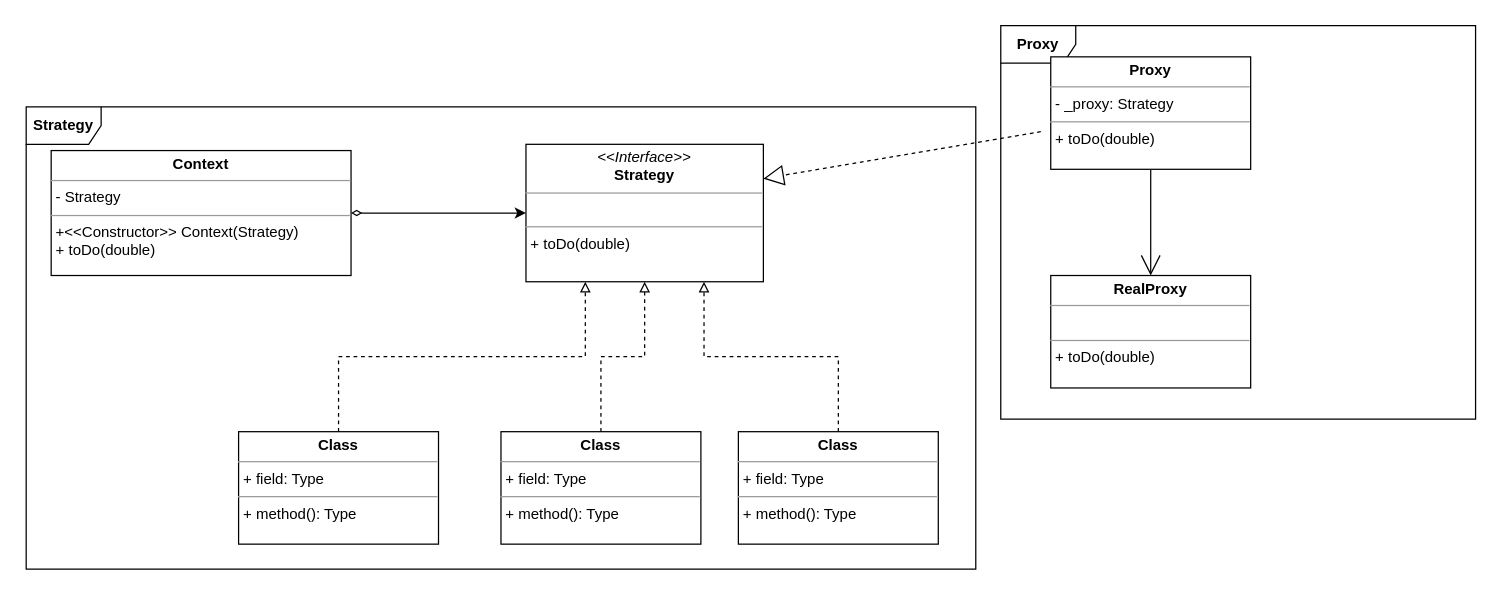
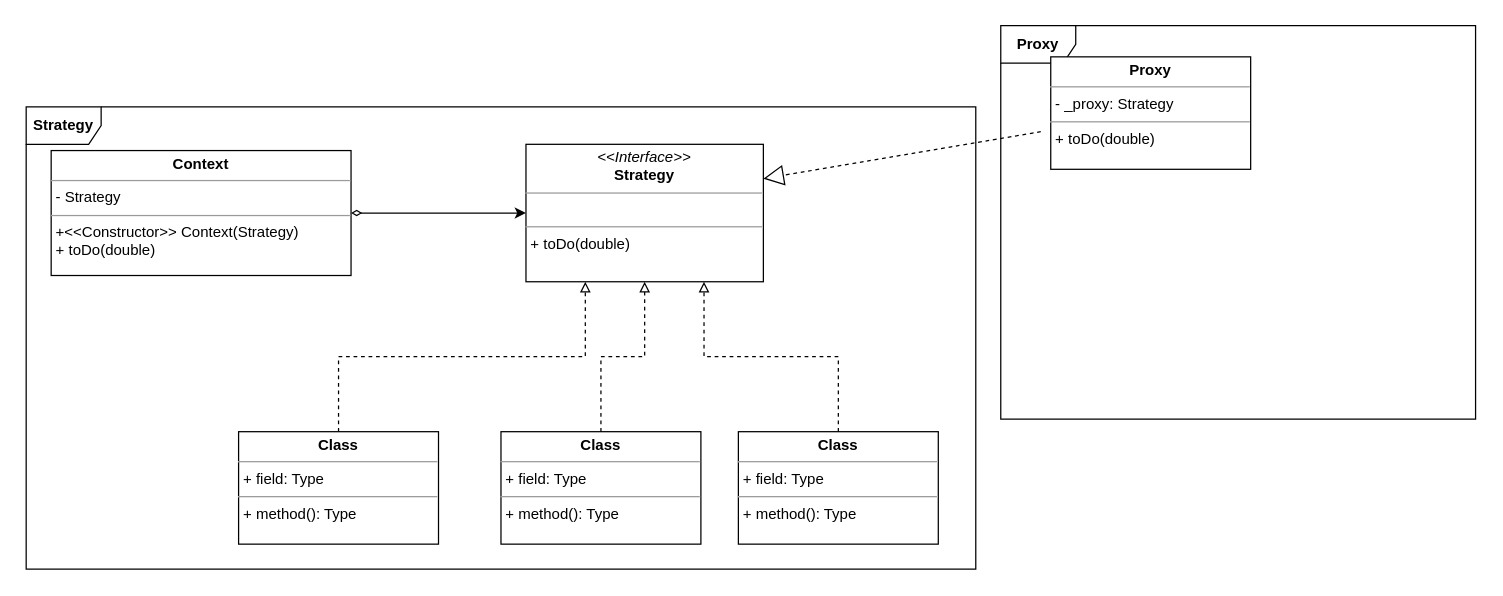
(1151, 221) -> none
(1151, 332) -> none
